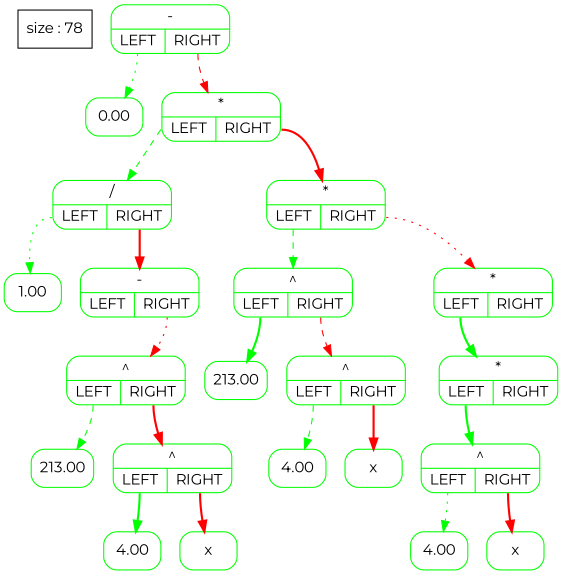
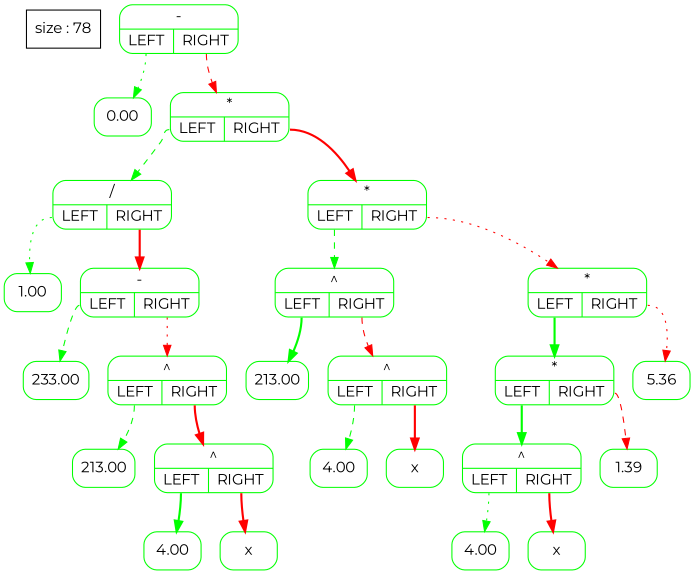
none -> (56, 380)
none -> (661, 380)
none -> (629, 468)
